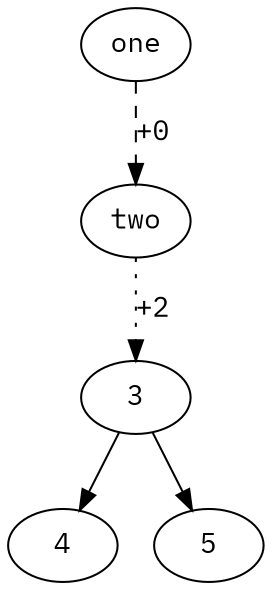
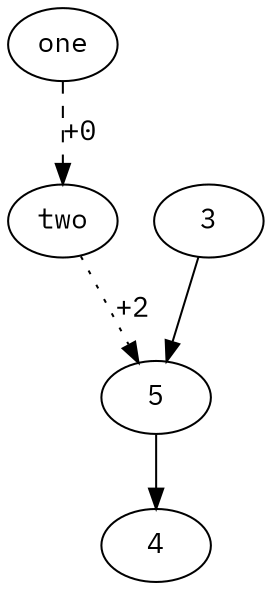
(136, 299) -> (105, 300)
(104, 462) -> (156, 461)
